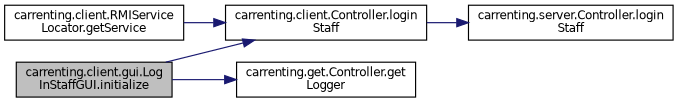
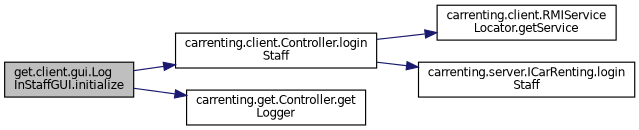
(199, 23) -> (401, 37)
(571, 23) -> (527, 80)
(94, 80) -> (69, 80)
